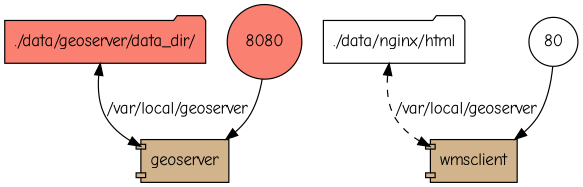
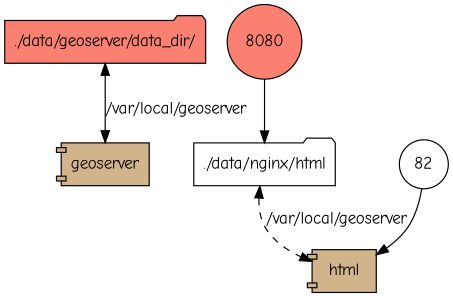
(553, 42) -> (424, 164)
(254, 108) -> (265, 105)
(474, 161) -> (344, 271)
